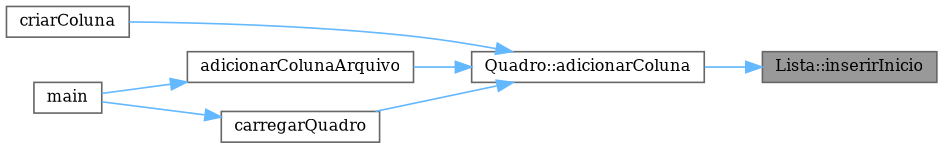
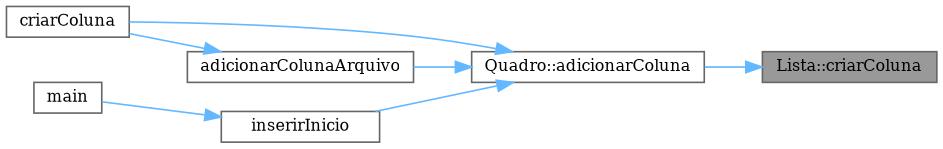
(850, 67) -> (850, 67)
(136, 89) -> (167, 41)
(300, 127) -> (300, 127)
